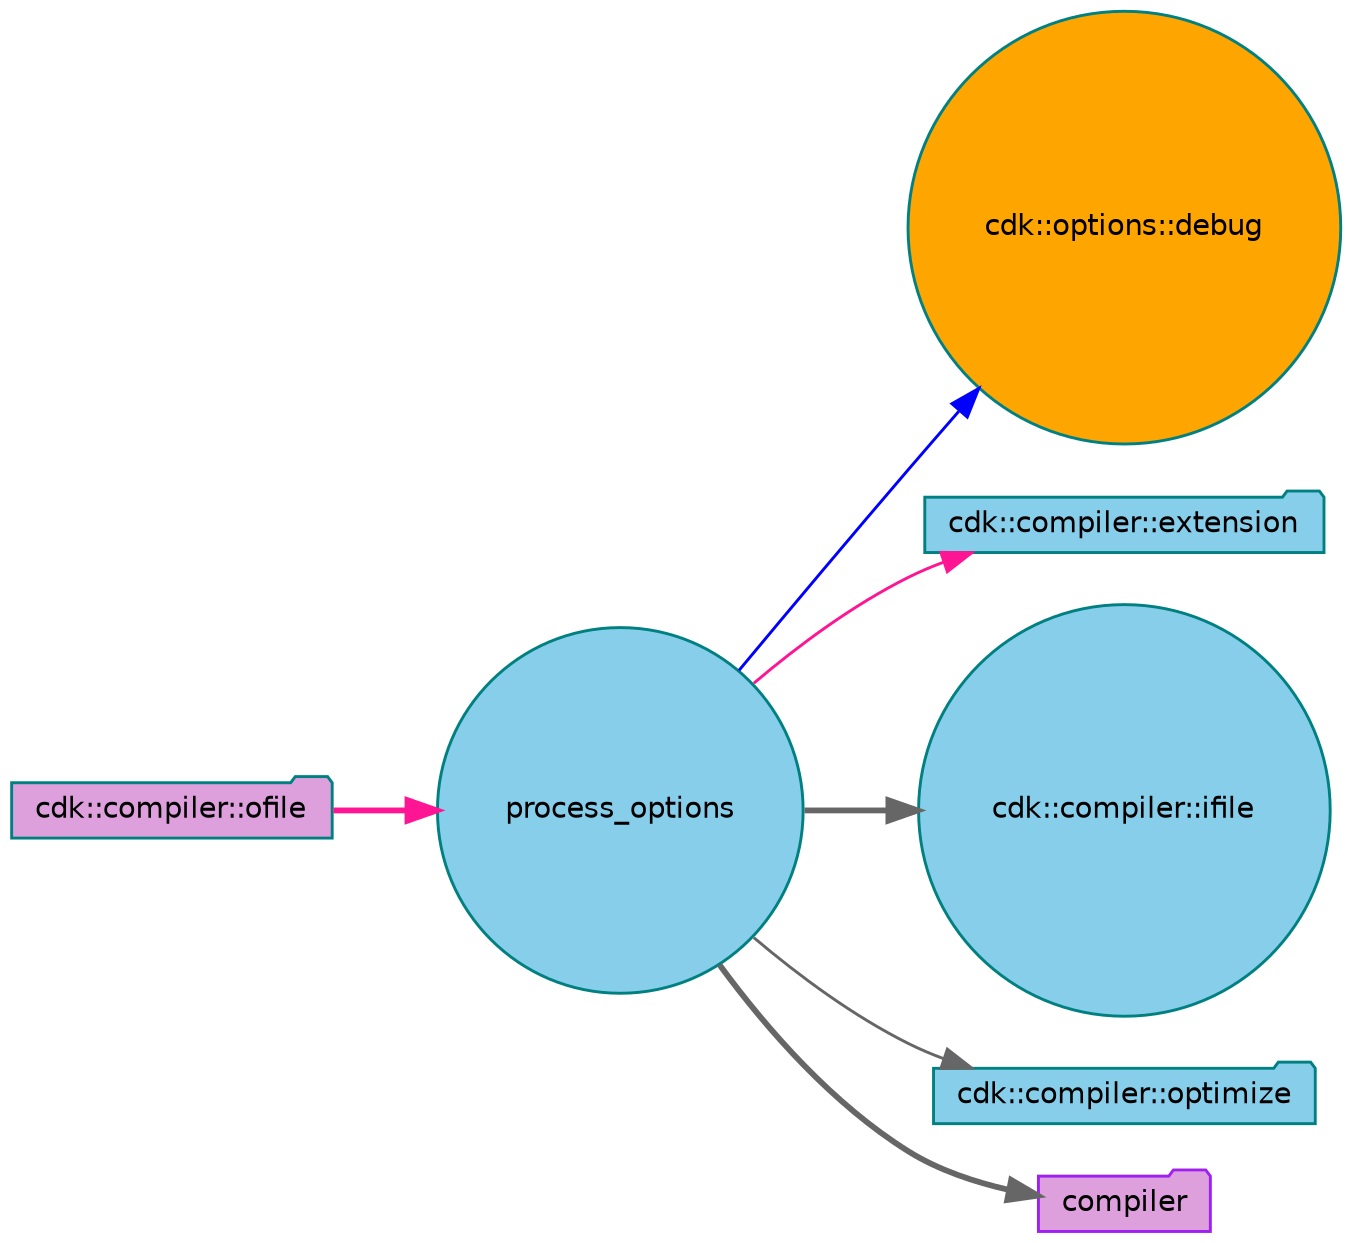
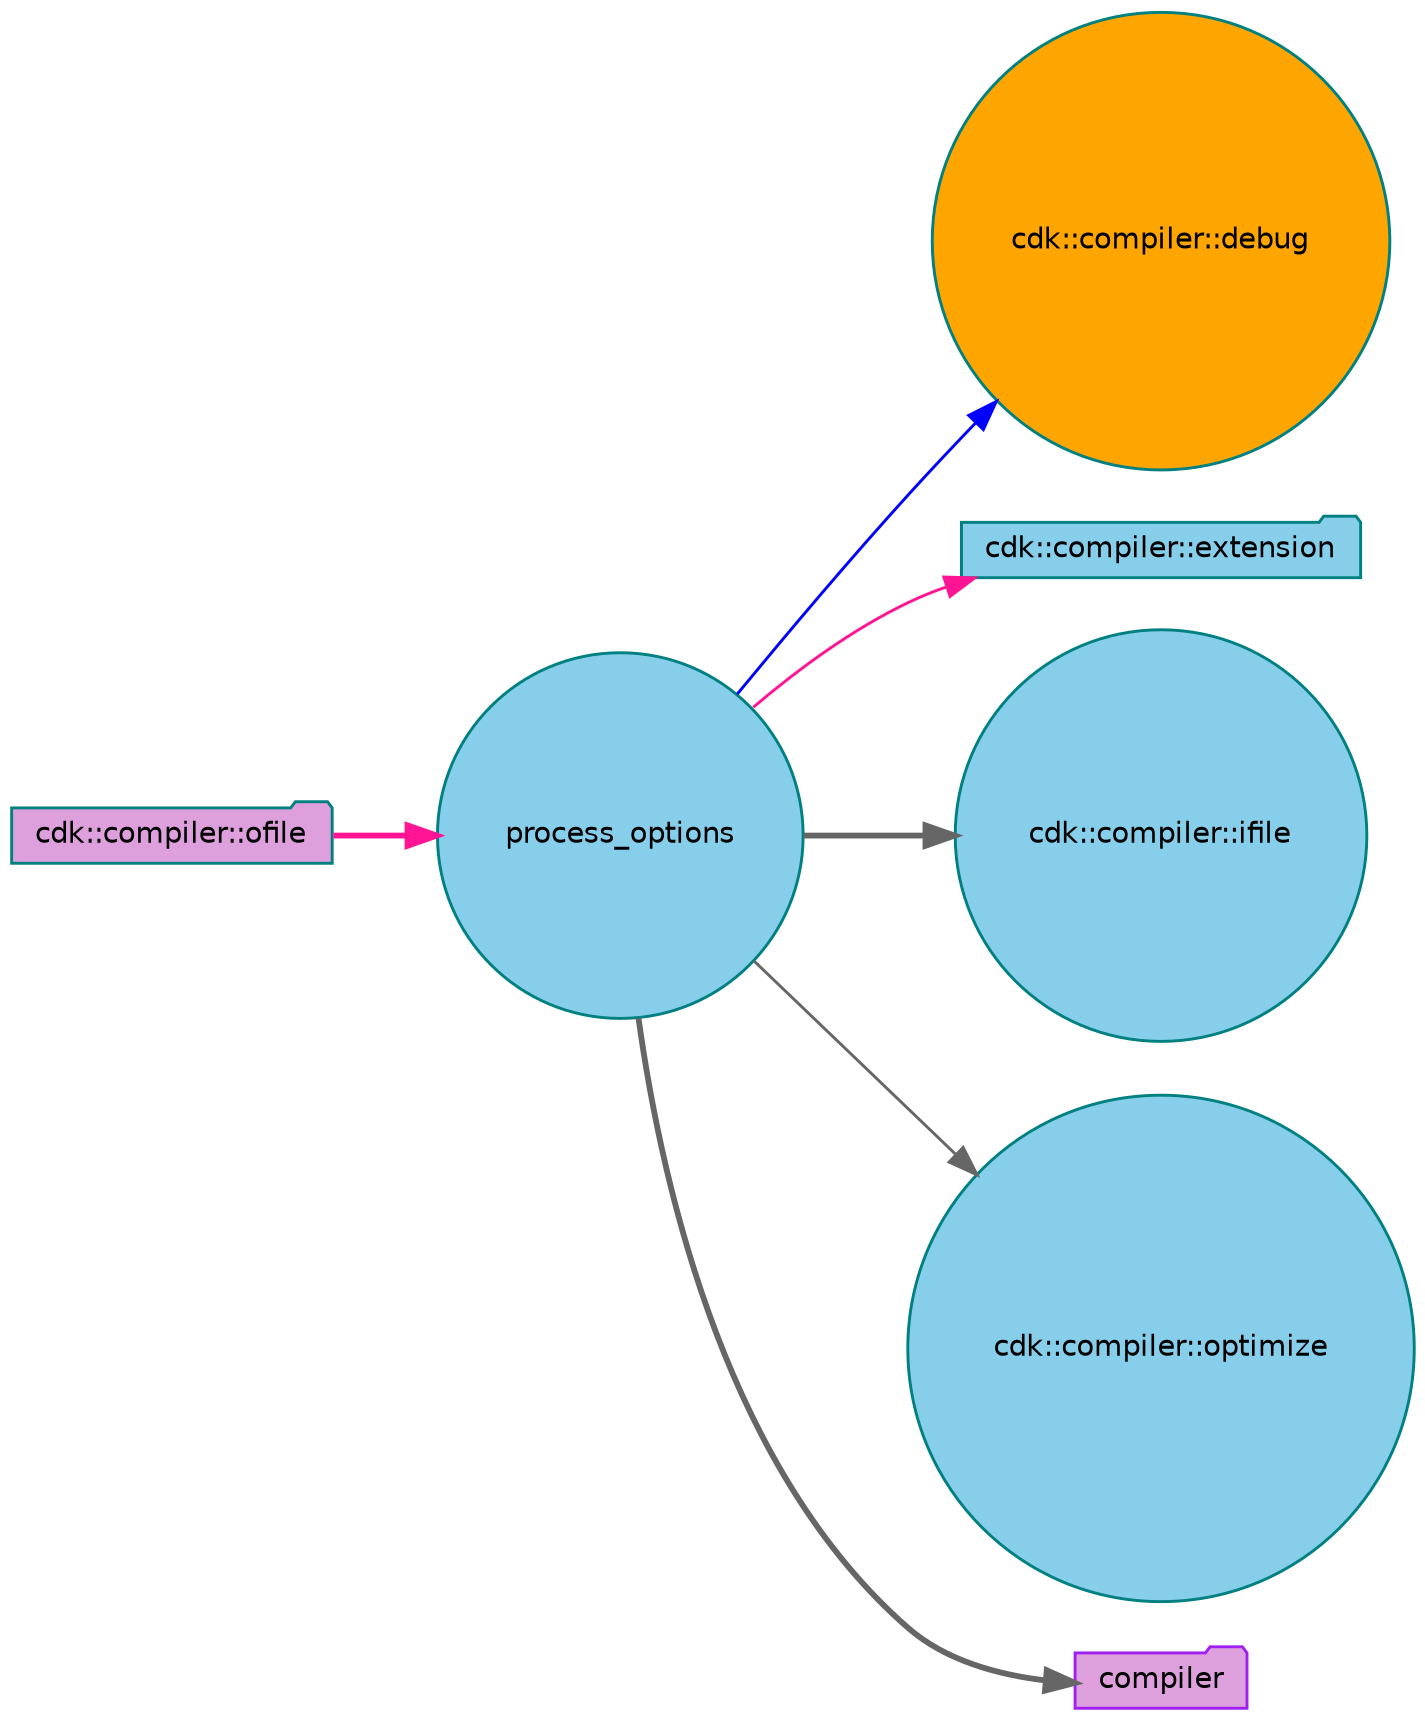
(1124, 228) -> (1161, 241)
(1124, 1096) -> (1161, 1348)
